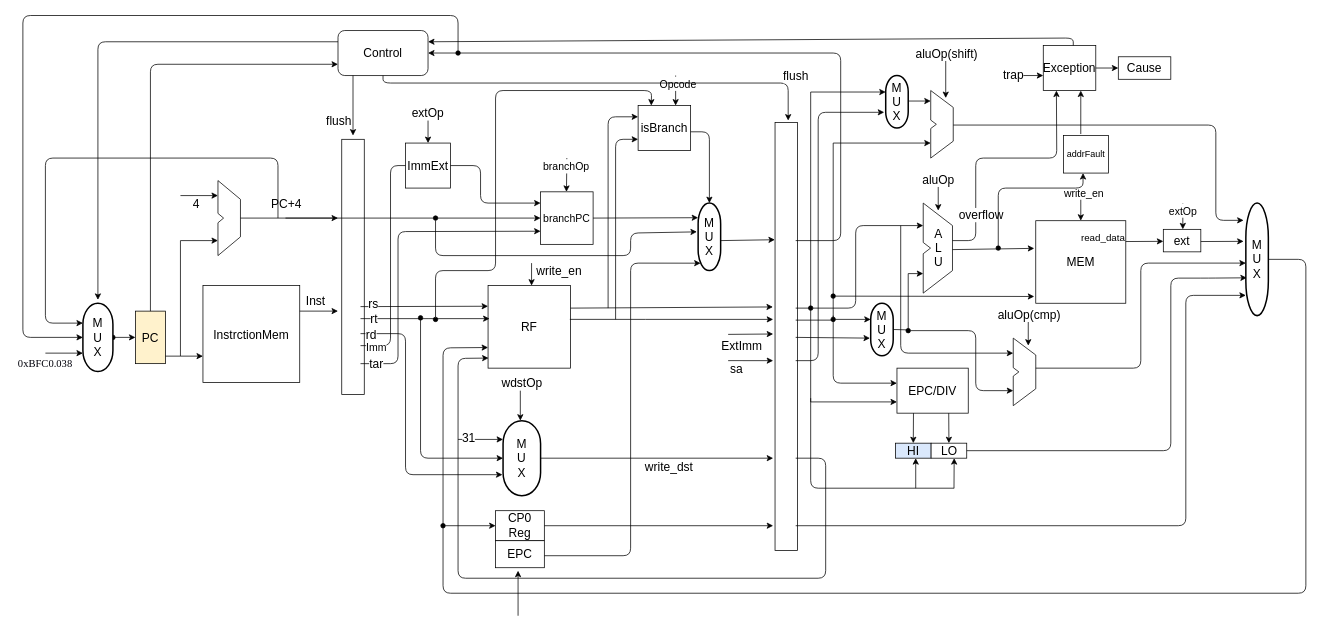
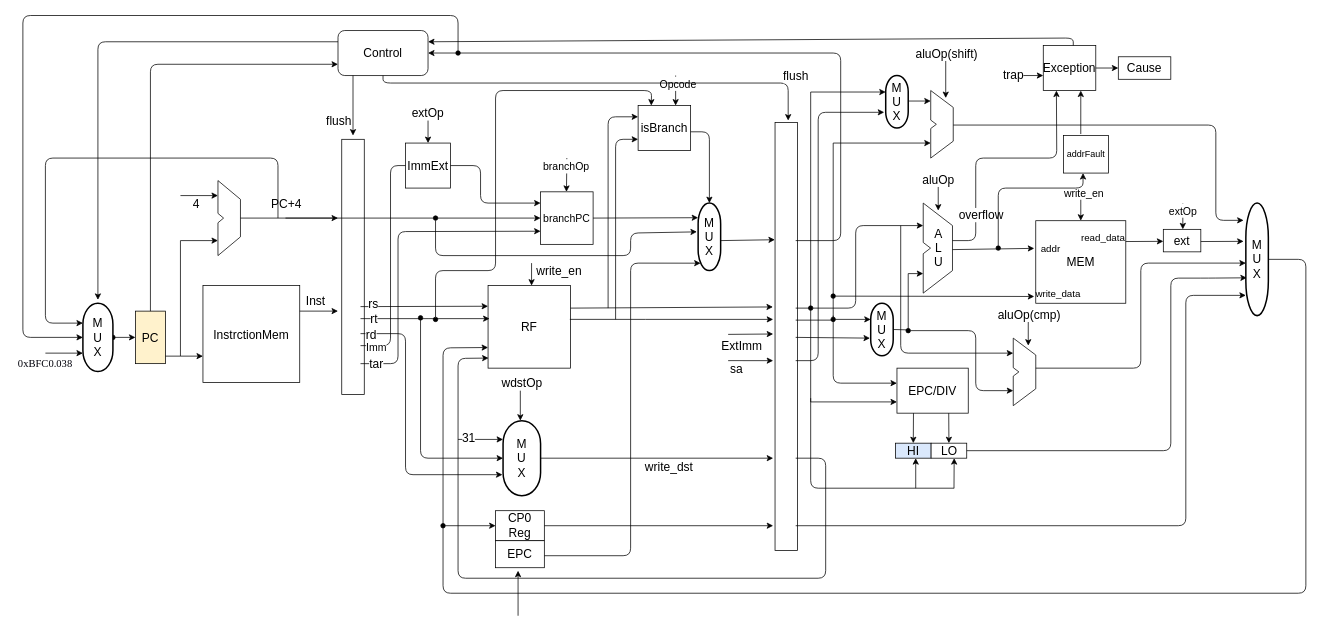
none -> (1050, 248)
none -> (1058, 293)
